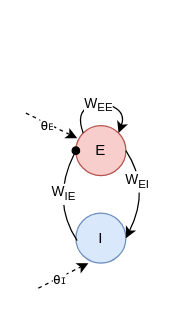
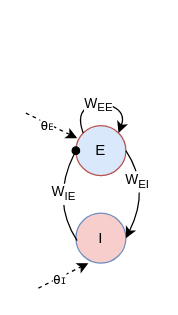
(101, 151) -> (101, 151)
(101, 238) -> (101, 238)
